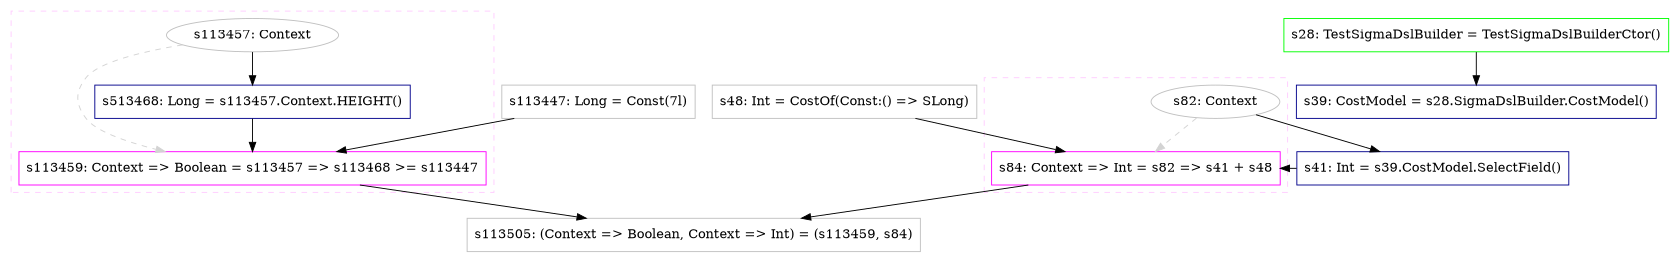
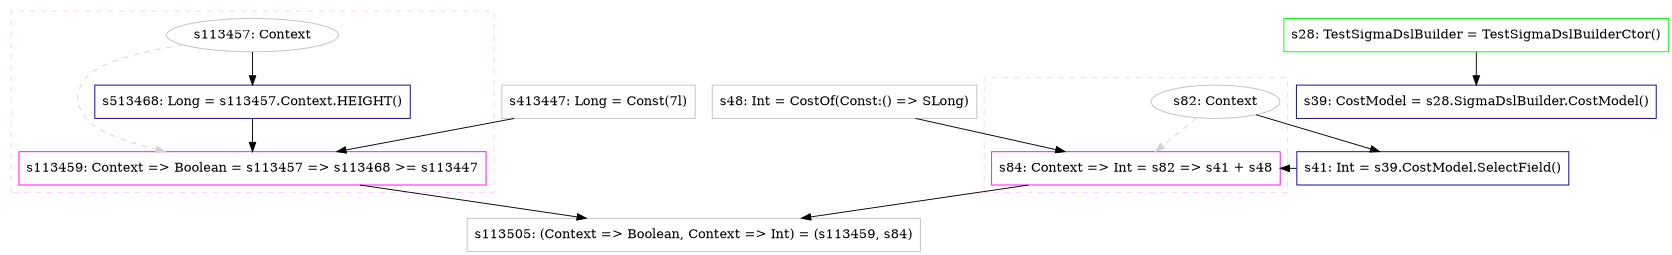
(598, 102) -> (598, 102)
